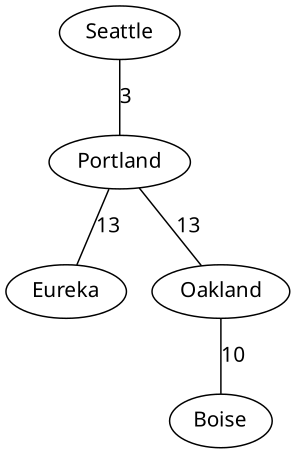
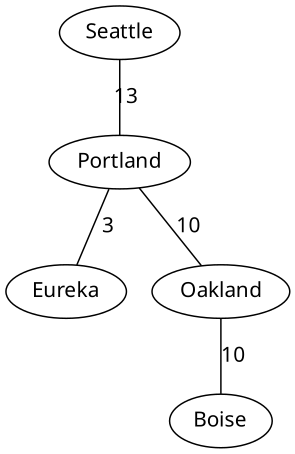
(126, 97) -> (126, 97)
(109, 227) -> (109, 227)
(189, 227) -> (189, 227)
